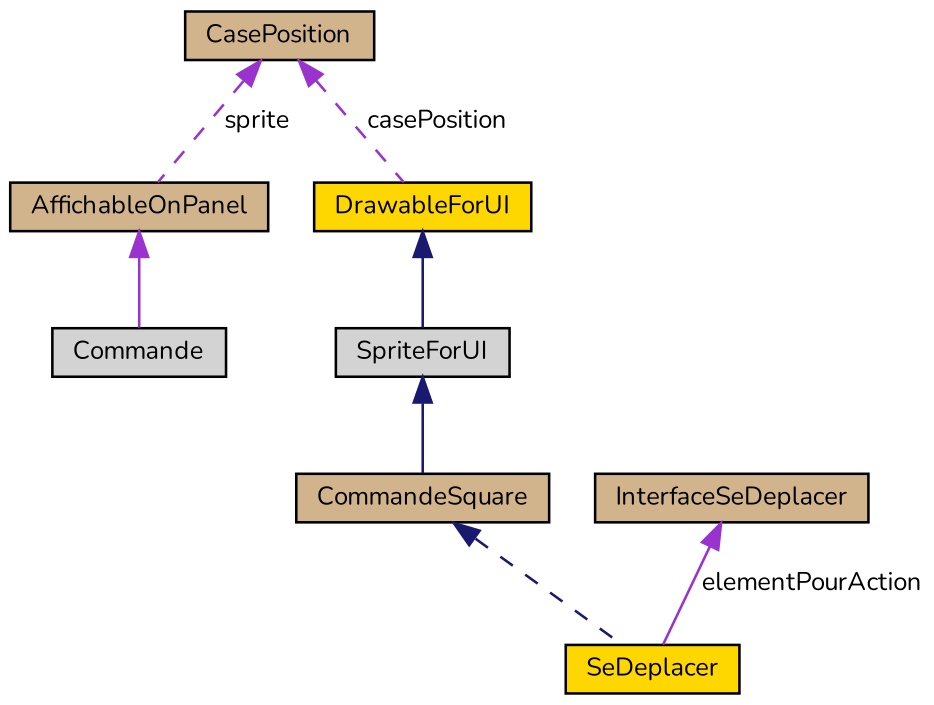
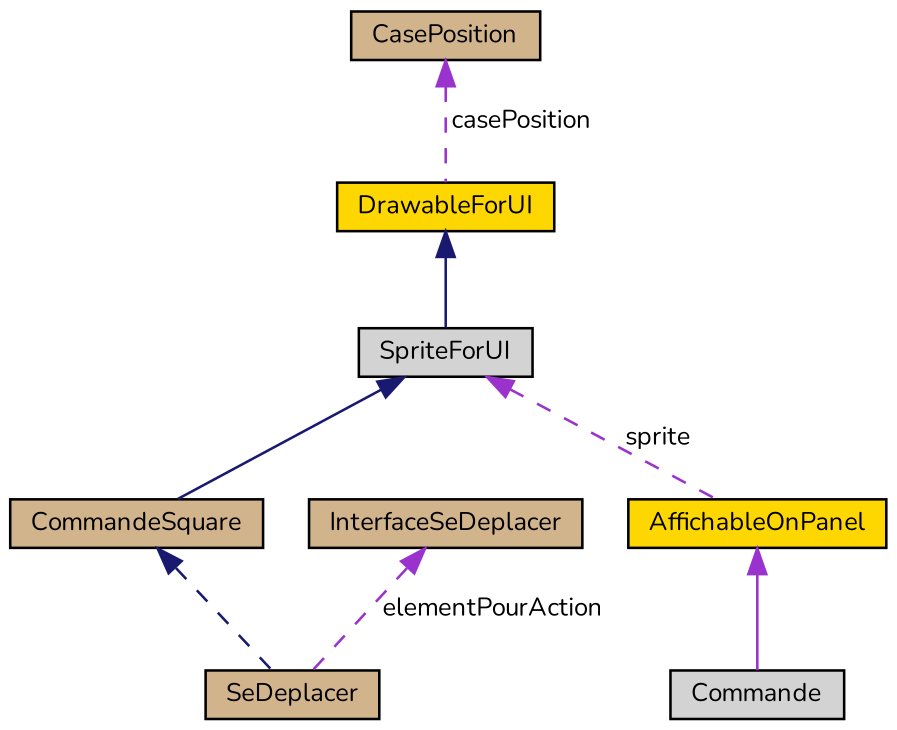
(201, 132) -> (613, 444)
(139, 207) -> (757, 524)
(687, 595) -> (360, 619)
(653, 669) -> (292, 695)
